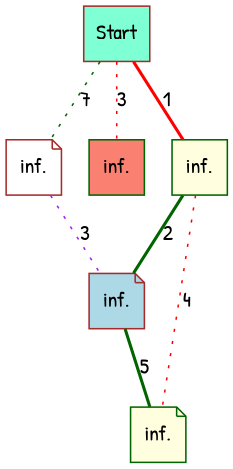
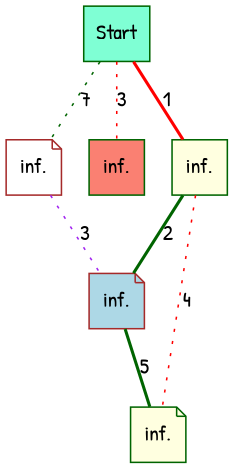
(117, 34) -> (117, 34)
